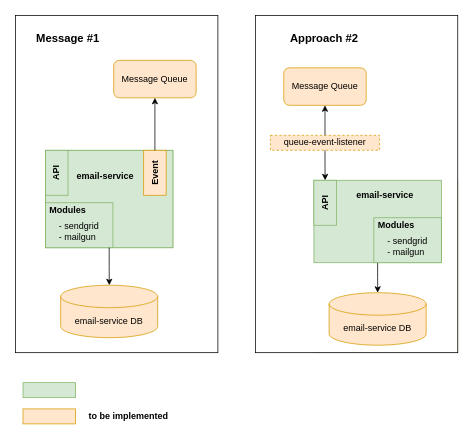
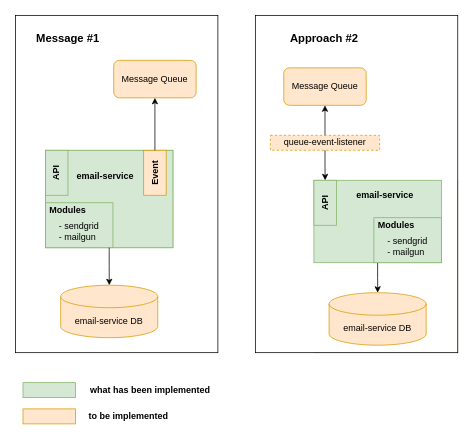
none -> (150, 390)
